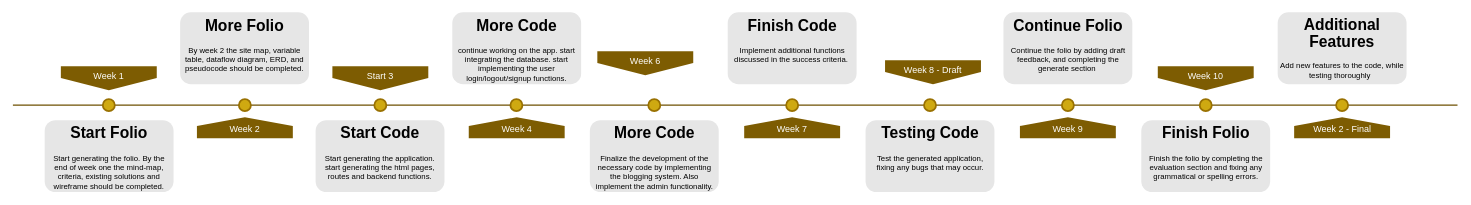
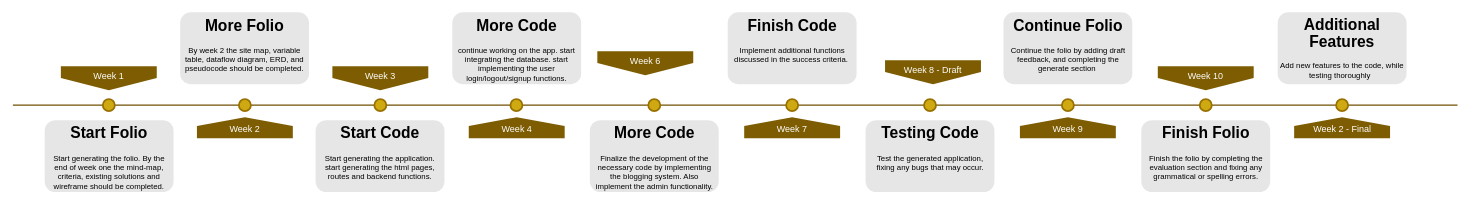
(380, 76) -> (380, 76)
